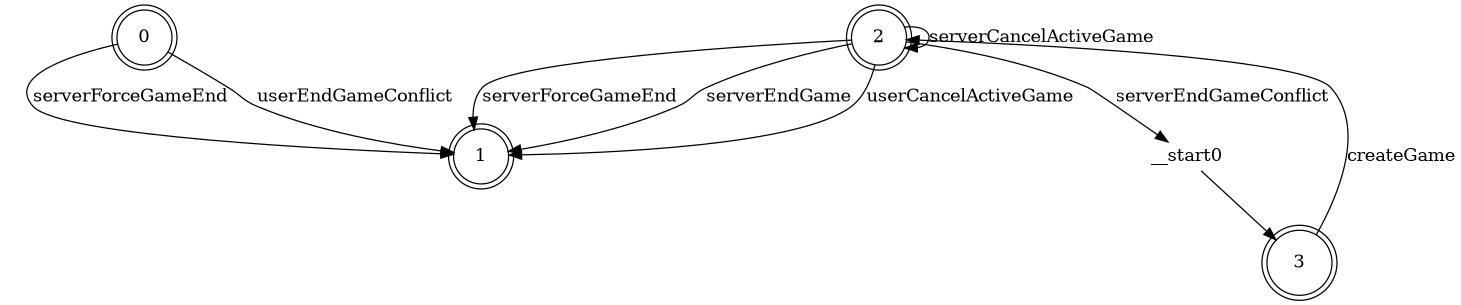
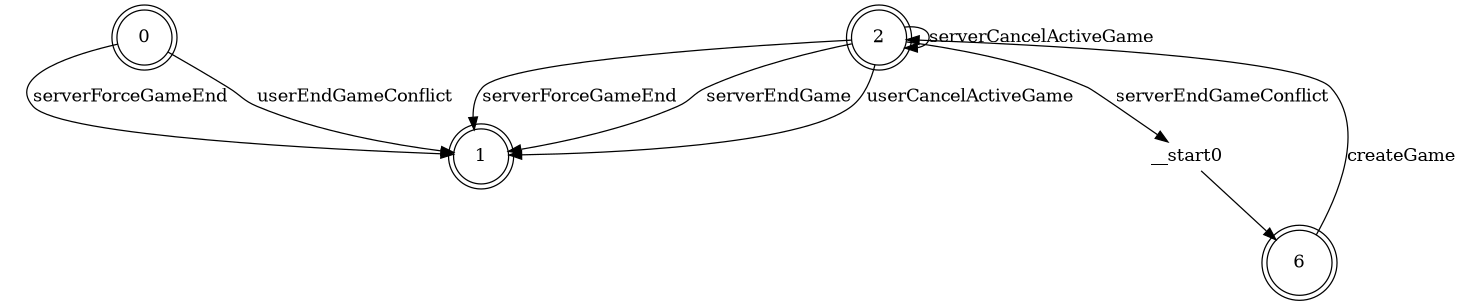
(1299, 263) -> (1299, 263)
